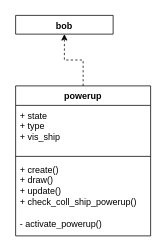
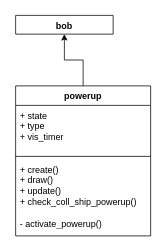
(76, 60) -> (76, 60)
(42, 127) -> (44, 127)
